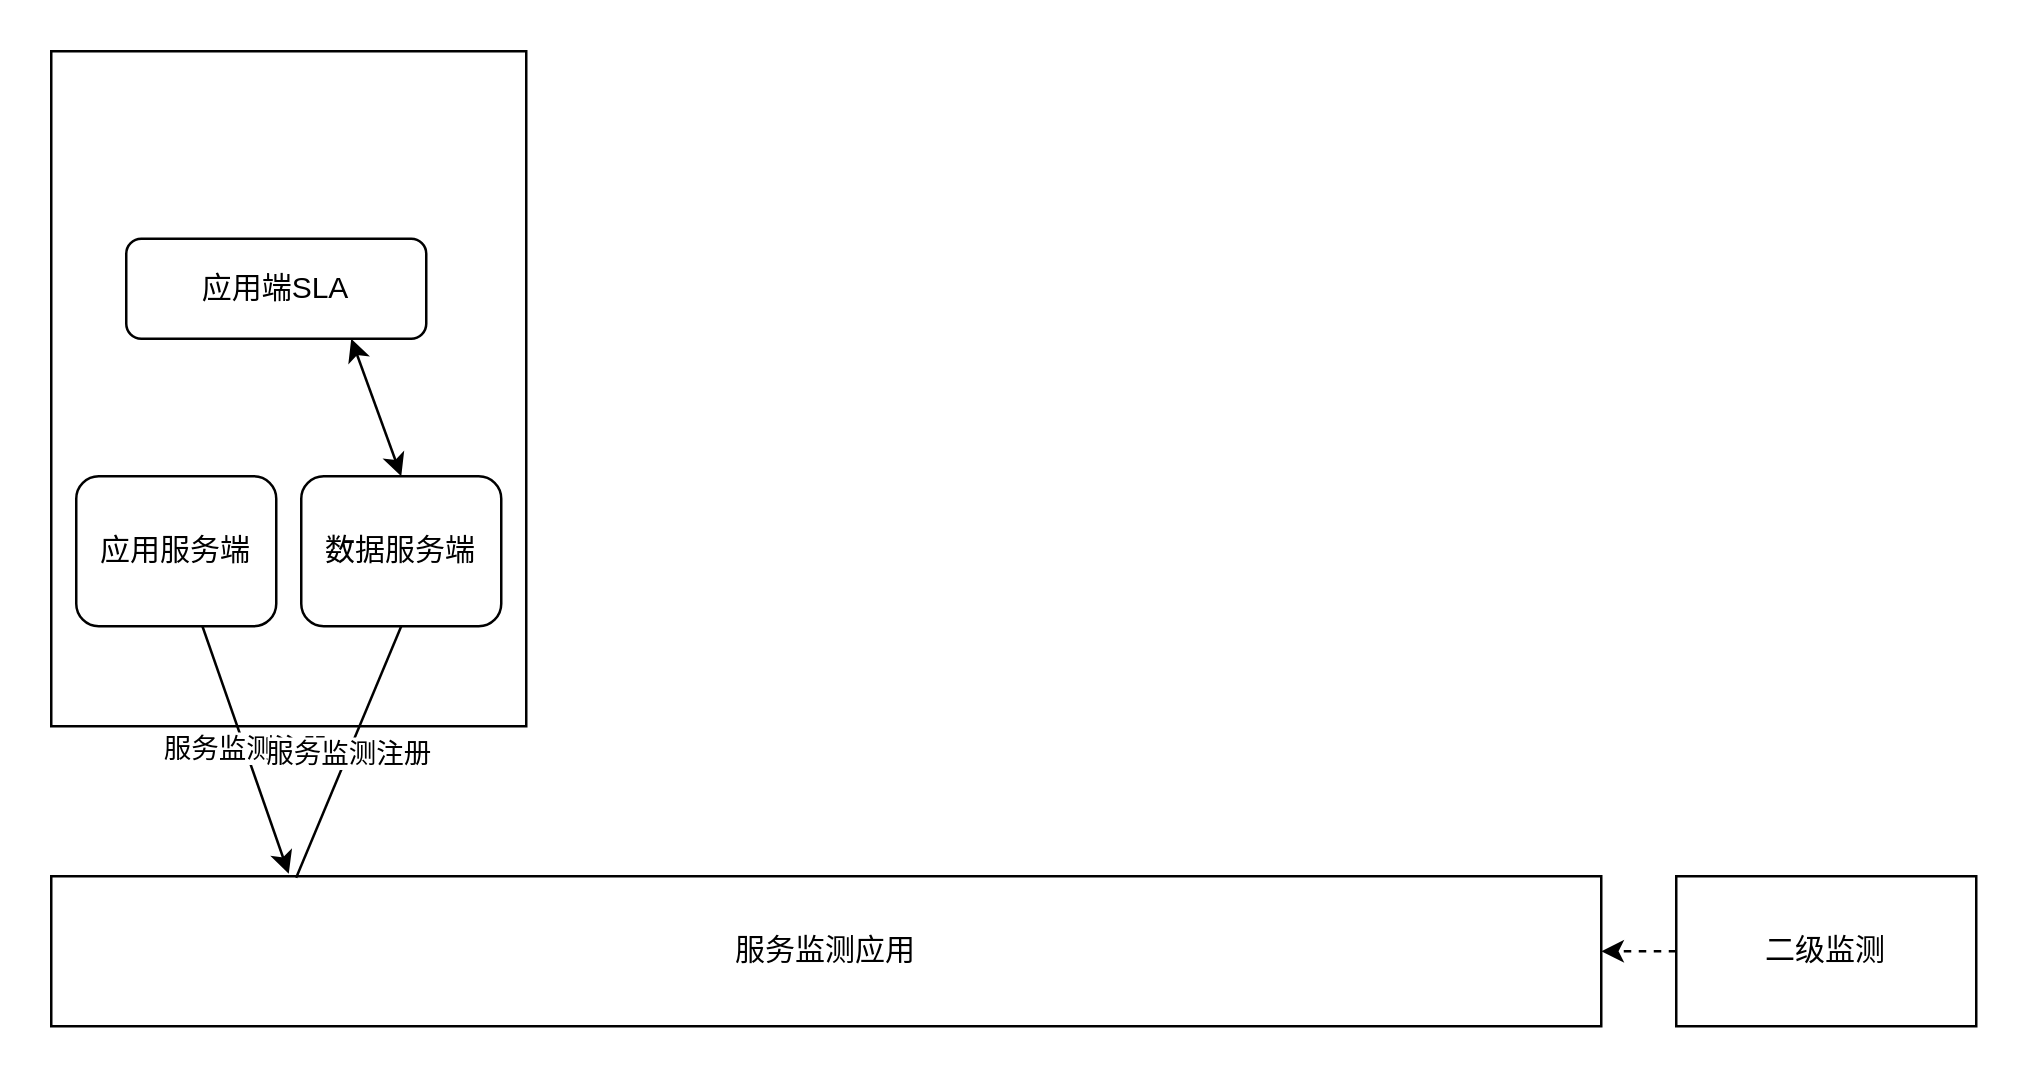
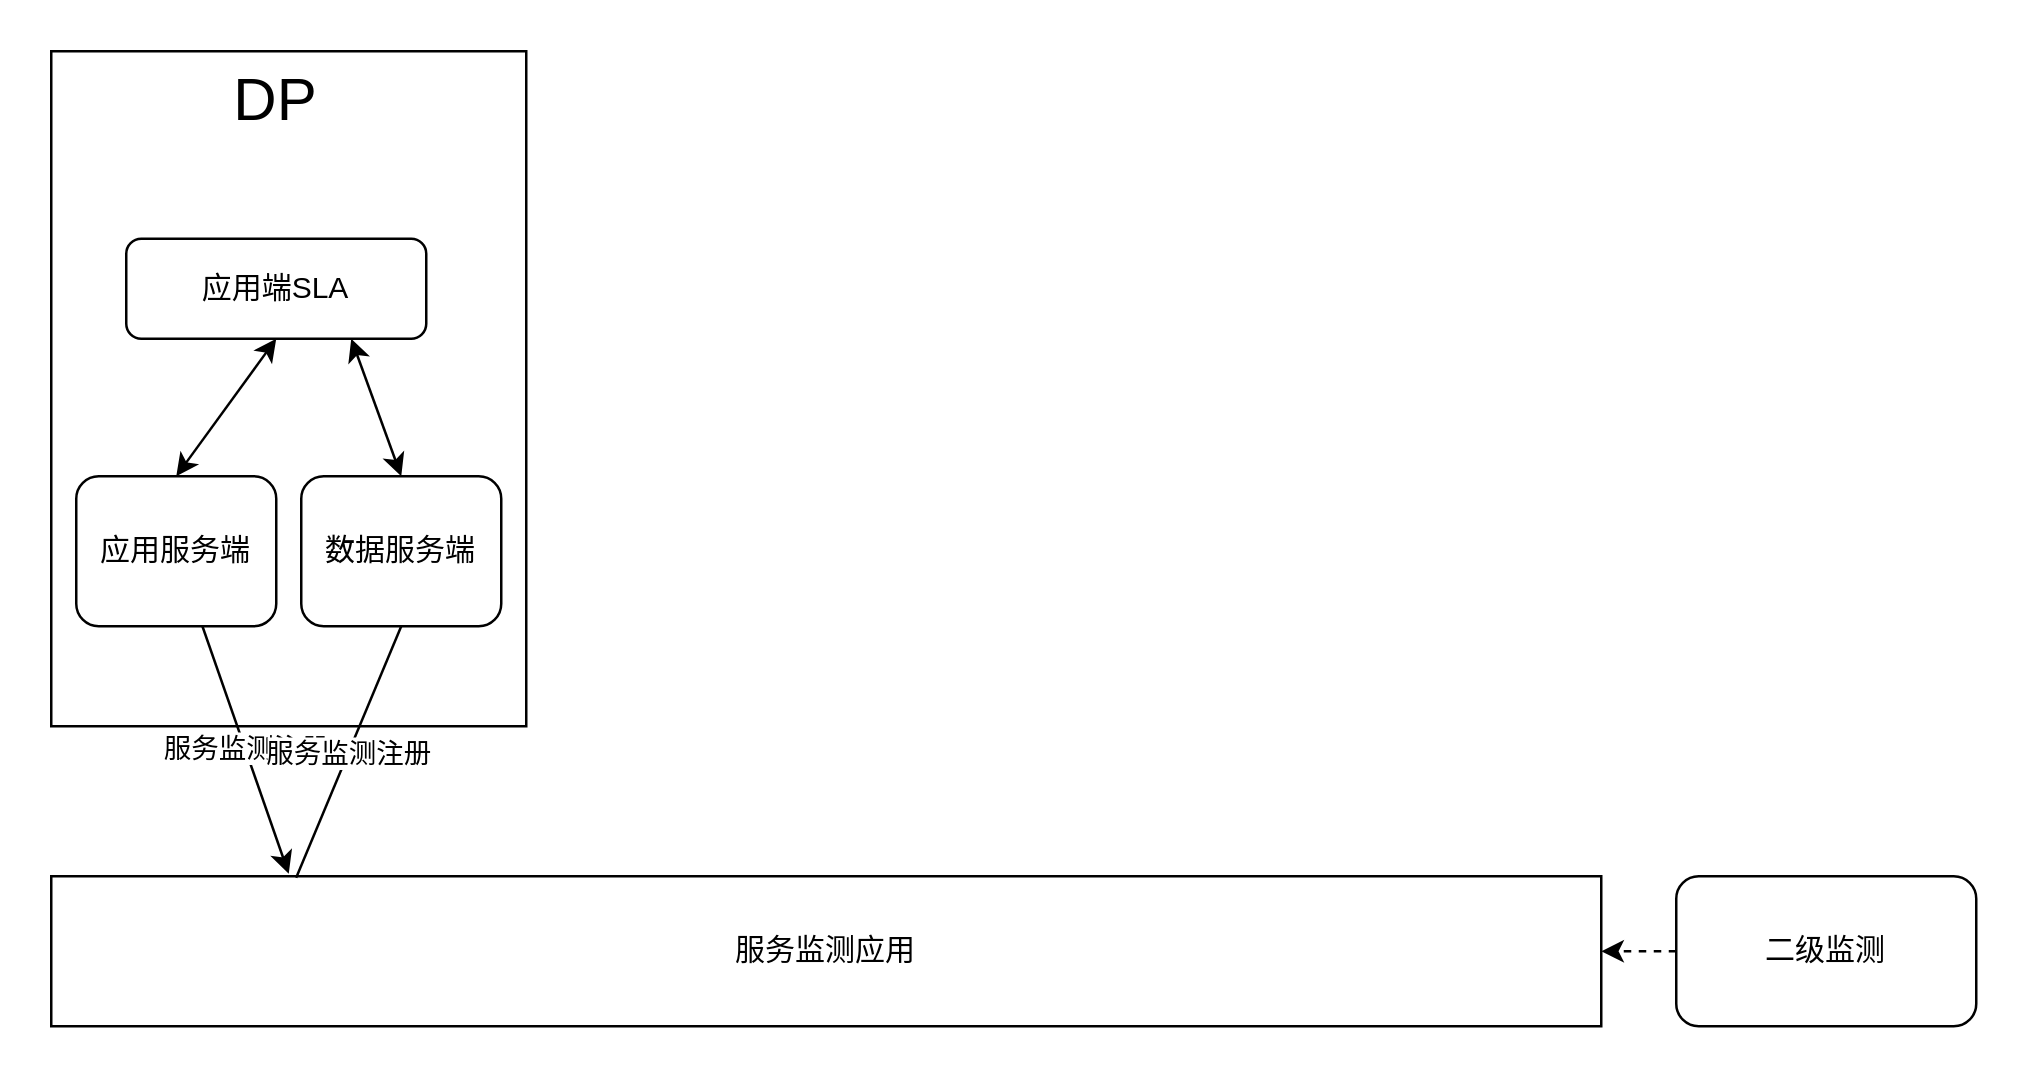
none -> (276, 101)
none -> (226, 408)
(1826, 951) -> (1826, 951)
